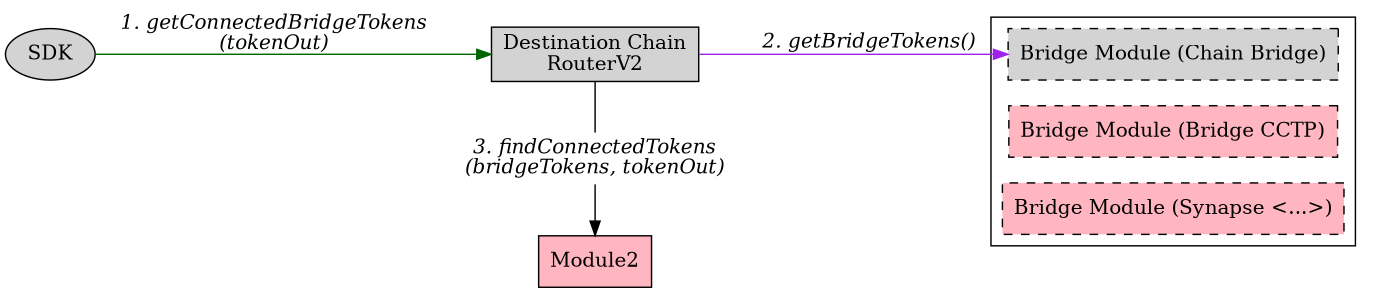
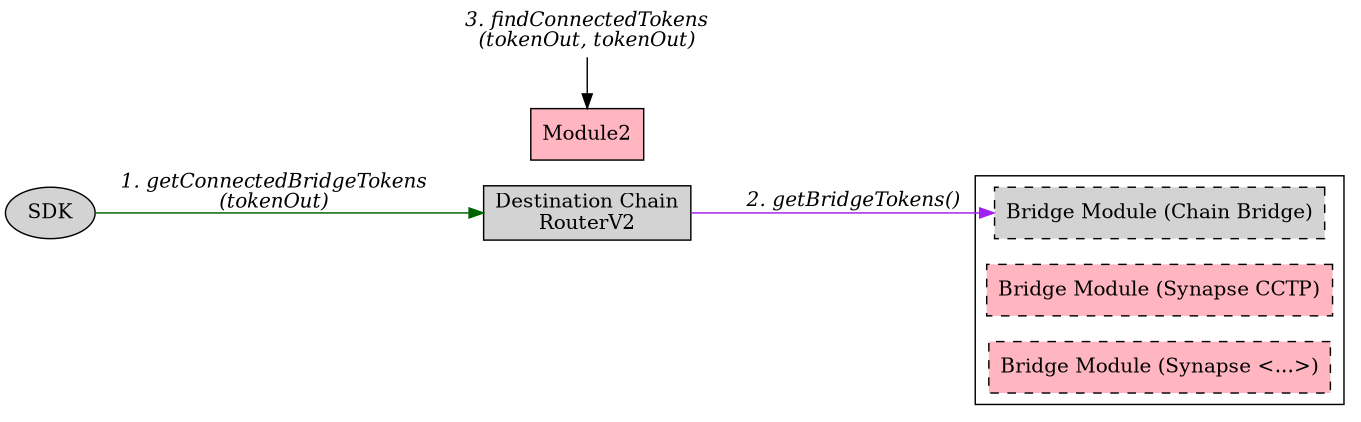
(595, 107) -> none
(1173, 131) -> (1160, 290)
(595, 167) -> (587, 40)
